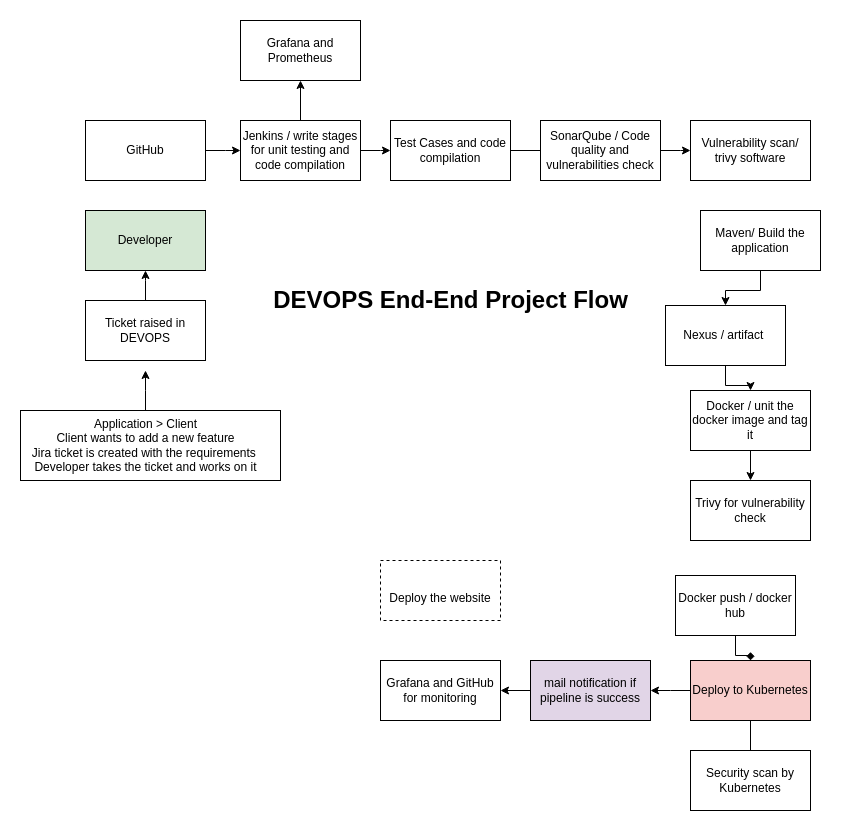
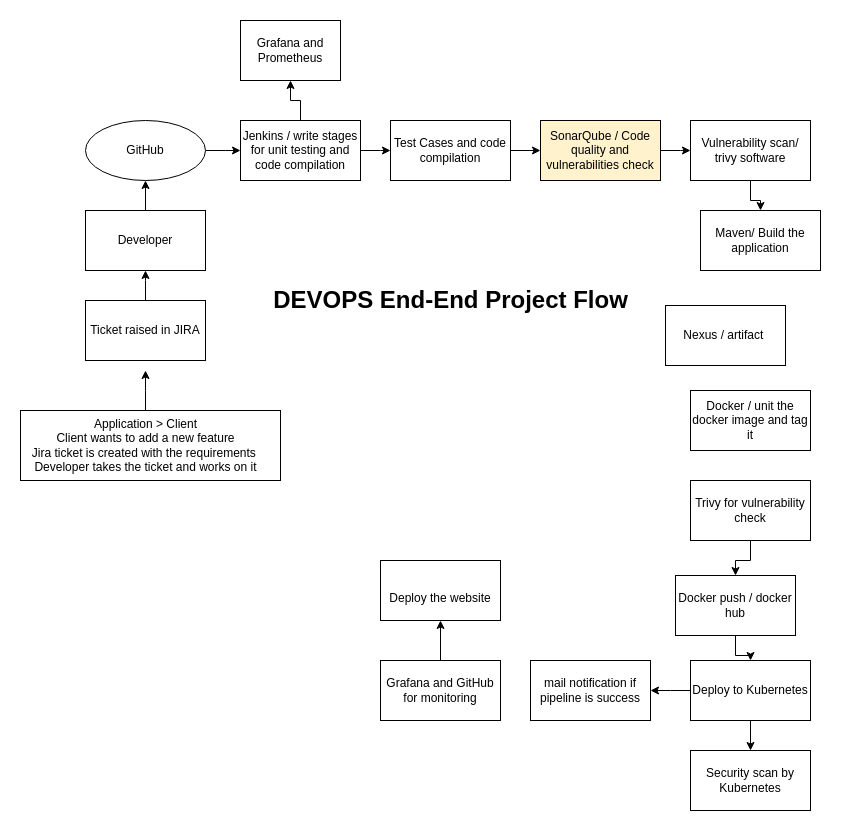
(301, 51) -> (291, 51)
(146, 151) -> (146, 151)
(535, 151) -> (532, 151)
(601, 151) -> (601, 151)
none -> (146, 192)
none -> (751, 197)
(146, 241) -> (146, 241)
(750, 291) -> none
(146, 331) -> (146, 331)
(729, 386) -> none
(751, 470) -> none
none -> (750, 561)
(441, 591) -> (441, 591)
none -> (441, 644)
(749, 656) -> (749, 656)
(512, 691) -> none
(591, 691) -> (591, 691)
(751, 691) -> (751, 691)
(751, 745) -> (751, 742)
